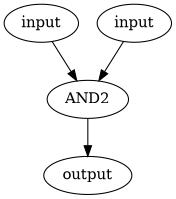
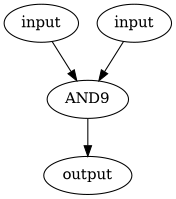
(88, 99) -> (88, 99)
